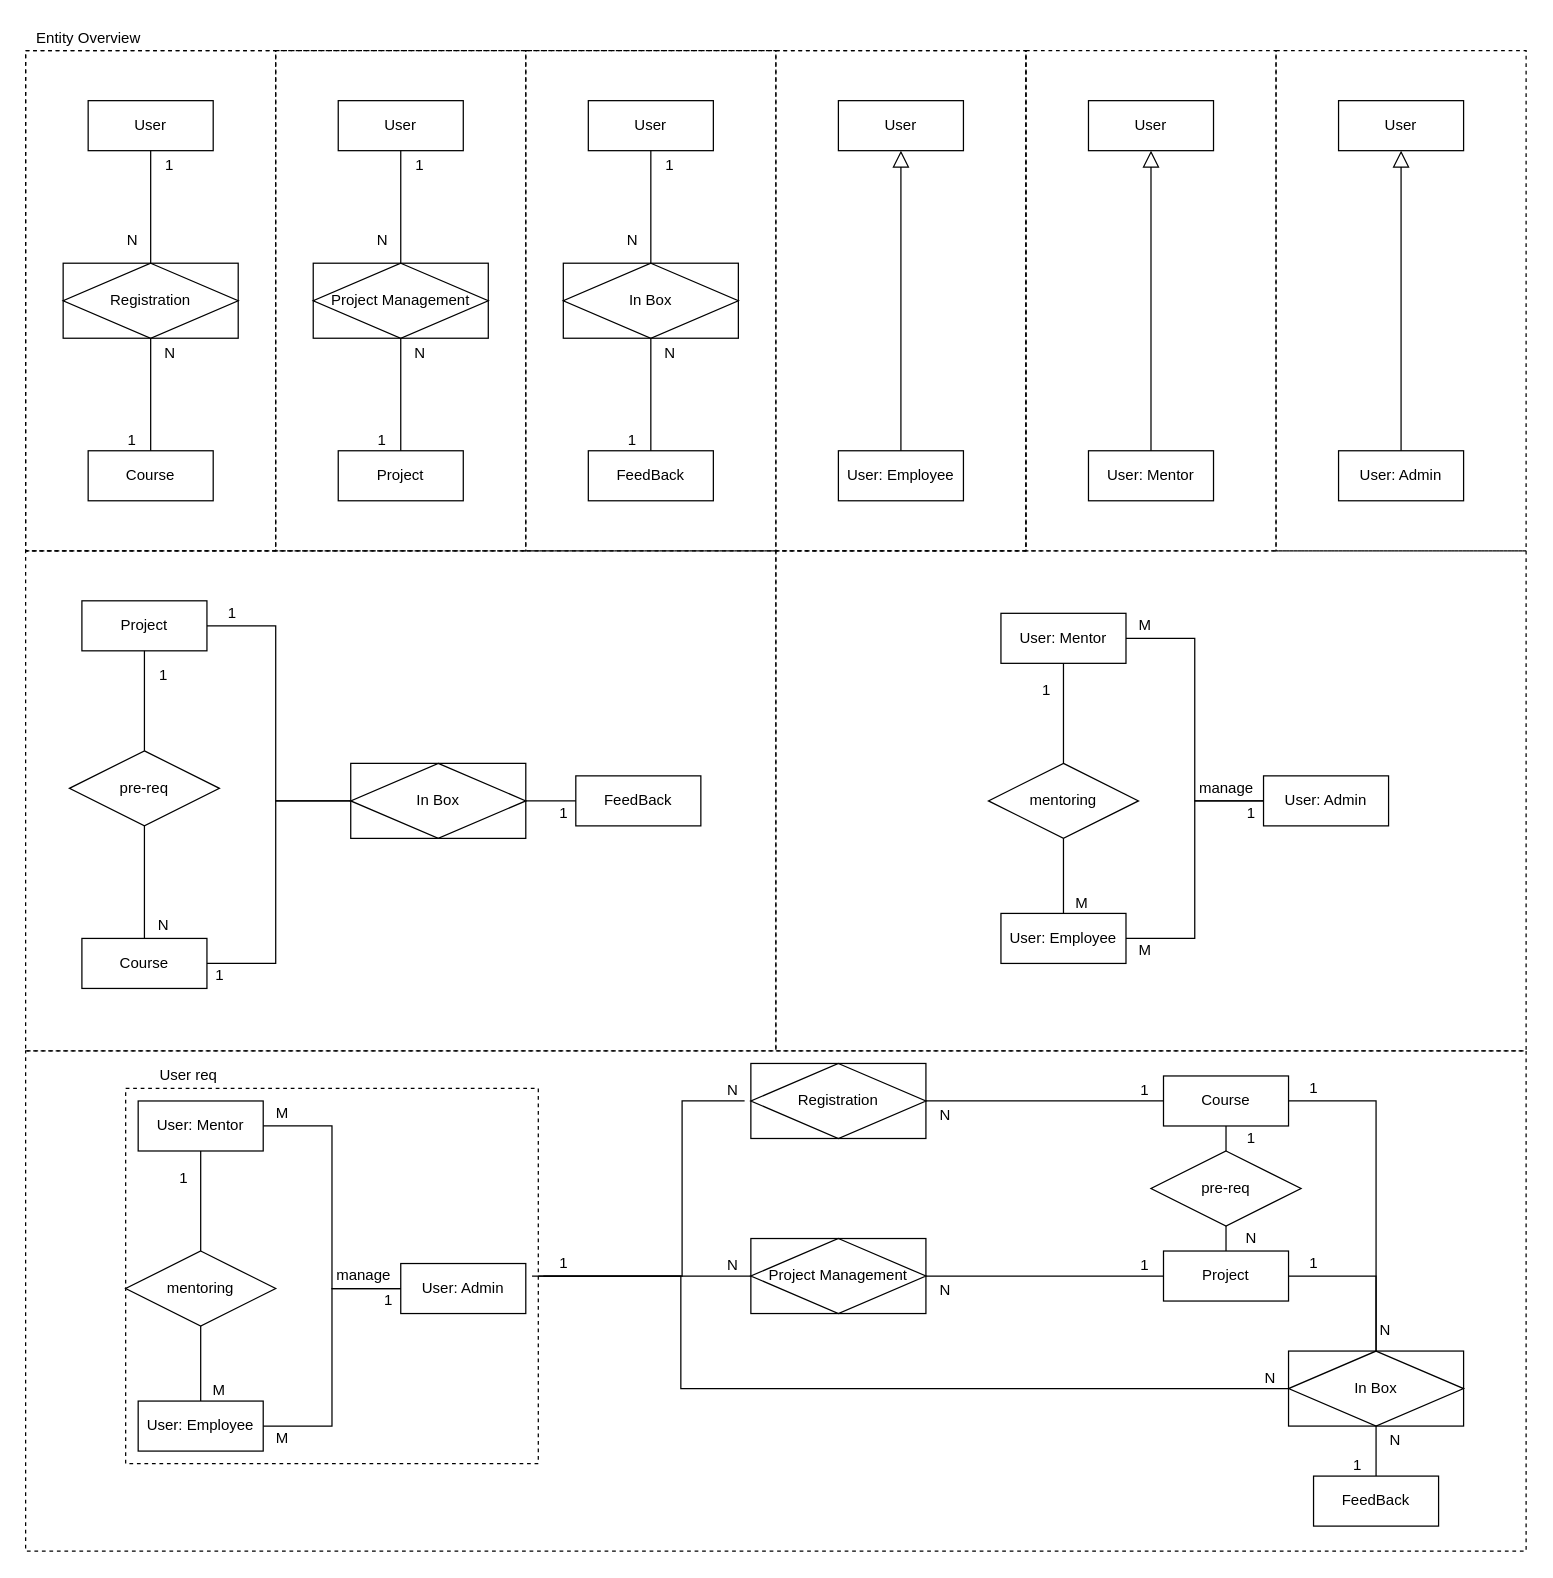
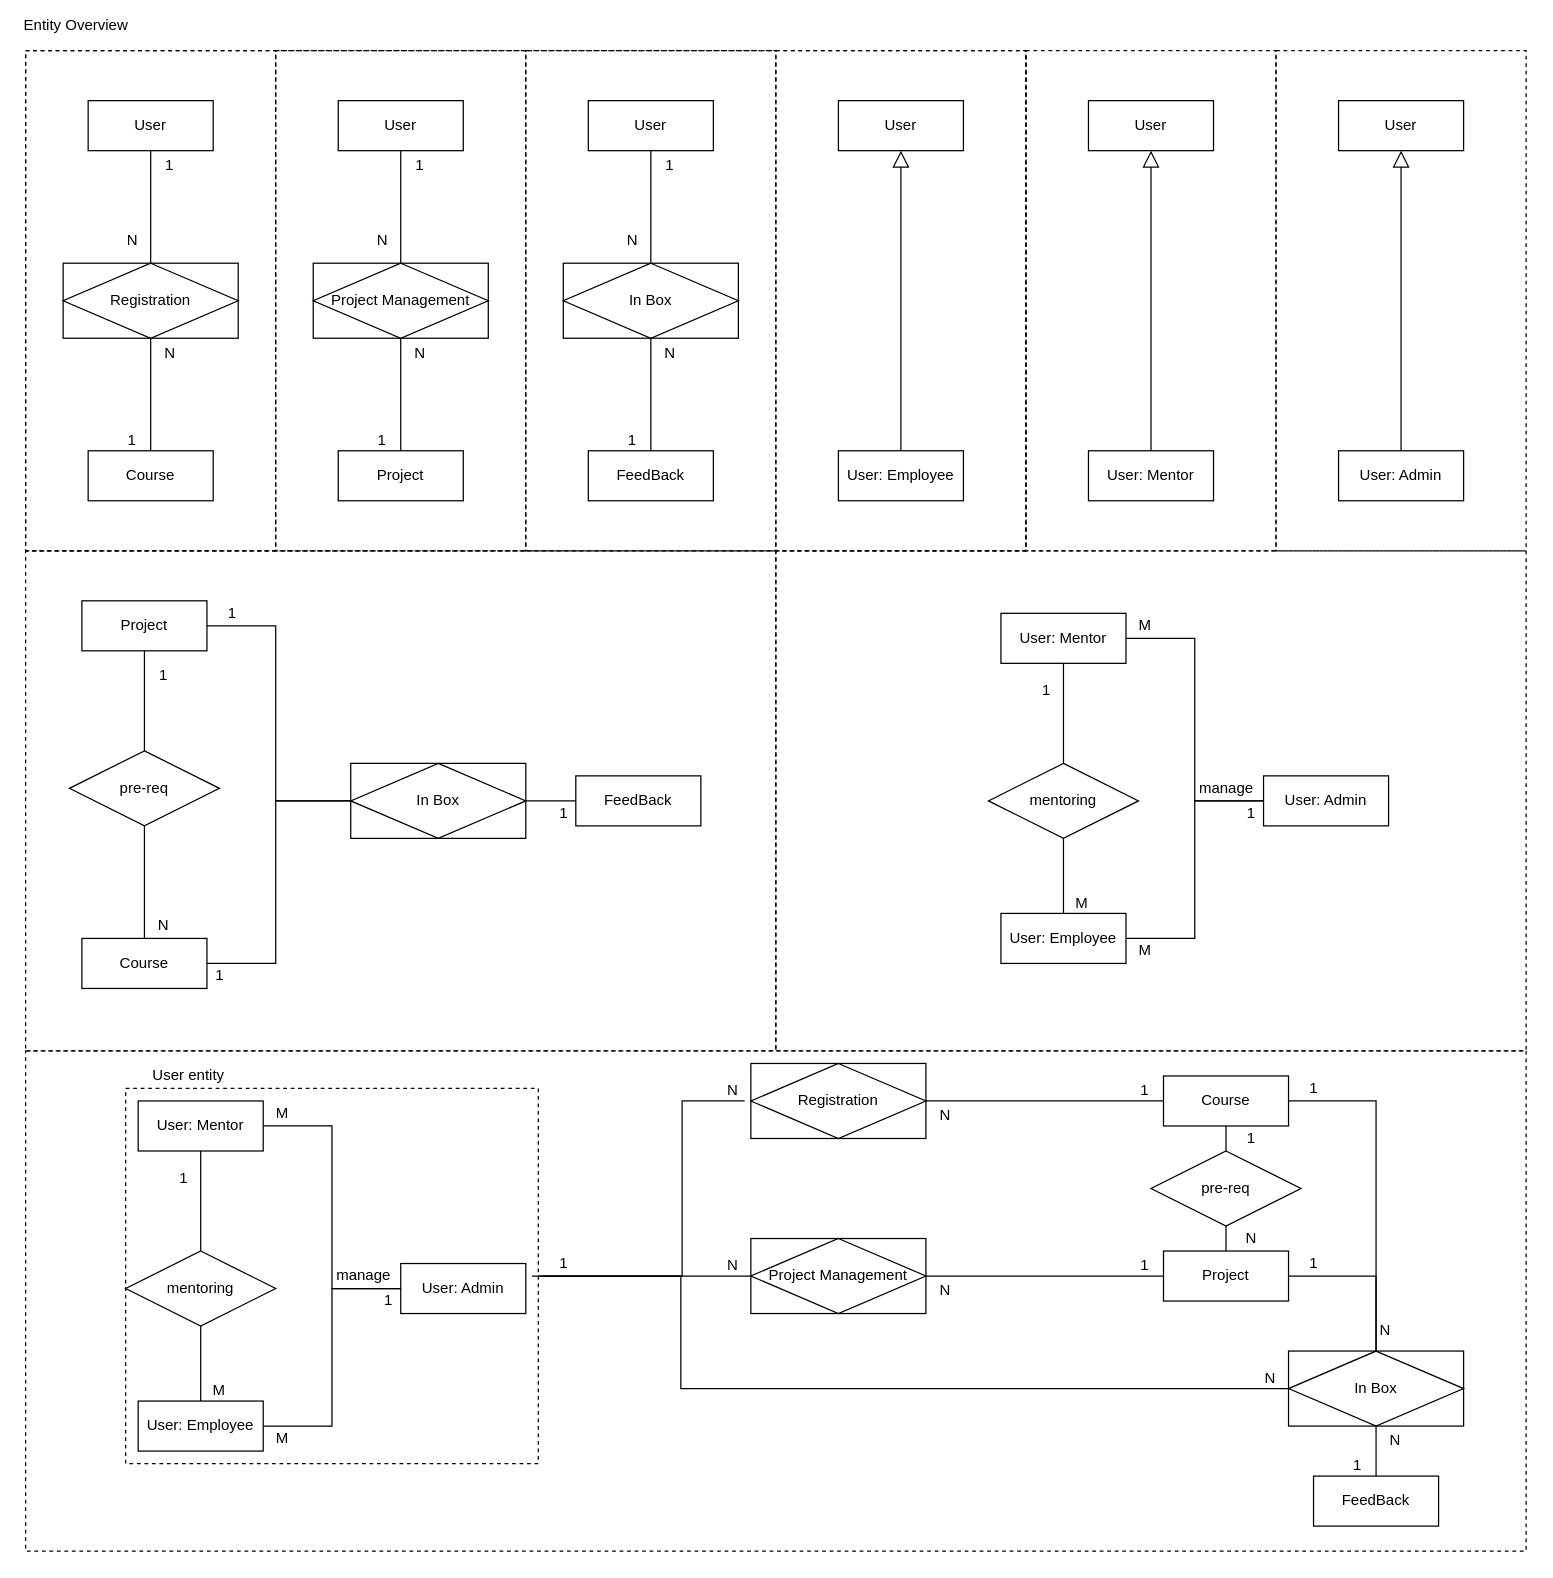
(88, 38) -> (76, 26)
(189, 1076) -> (189, 1076)
